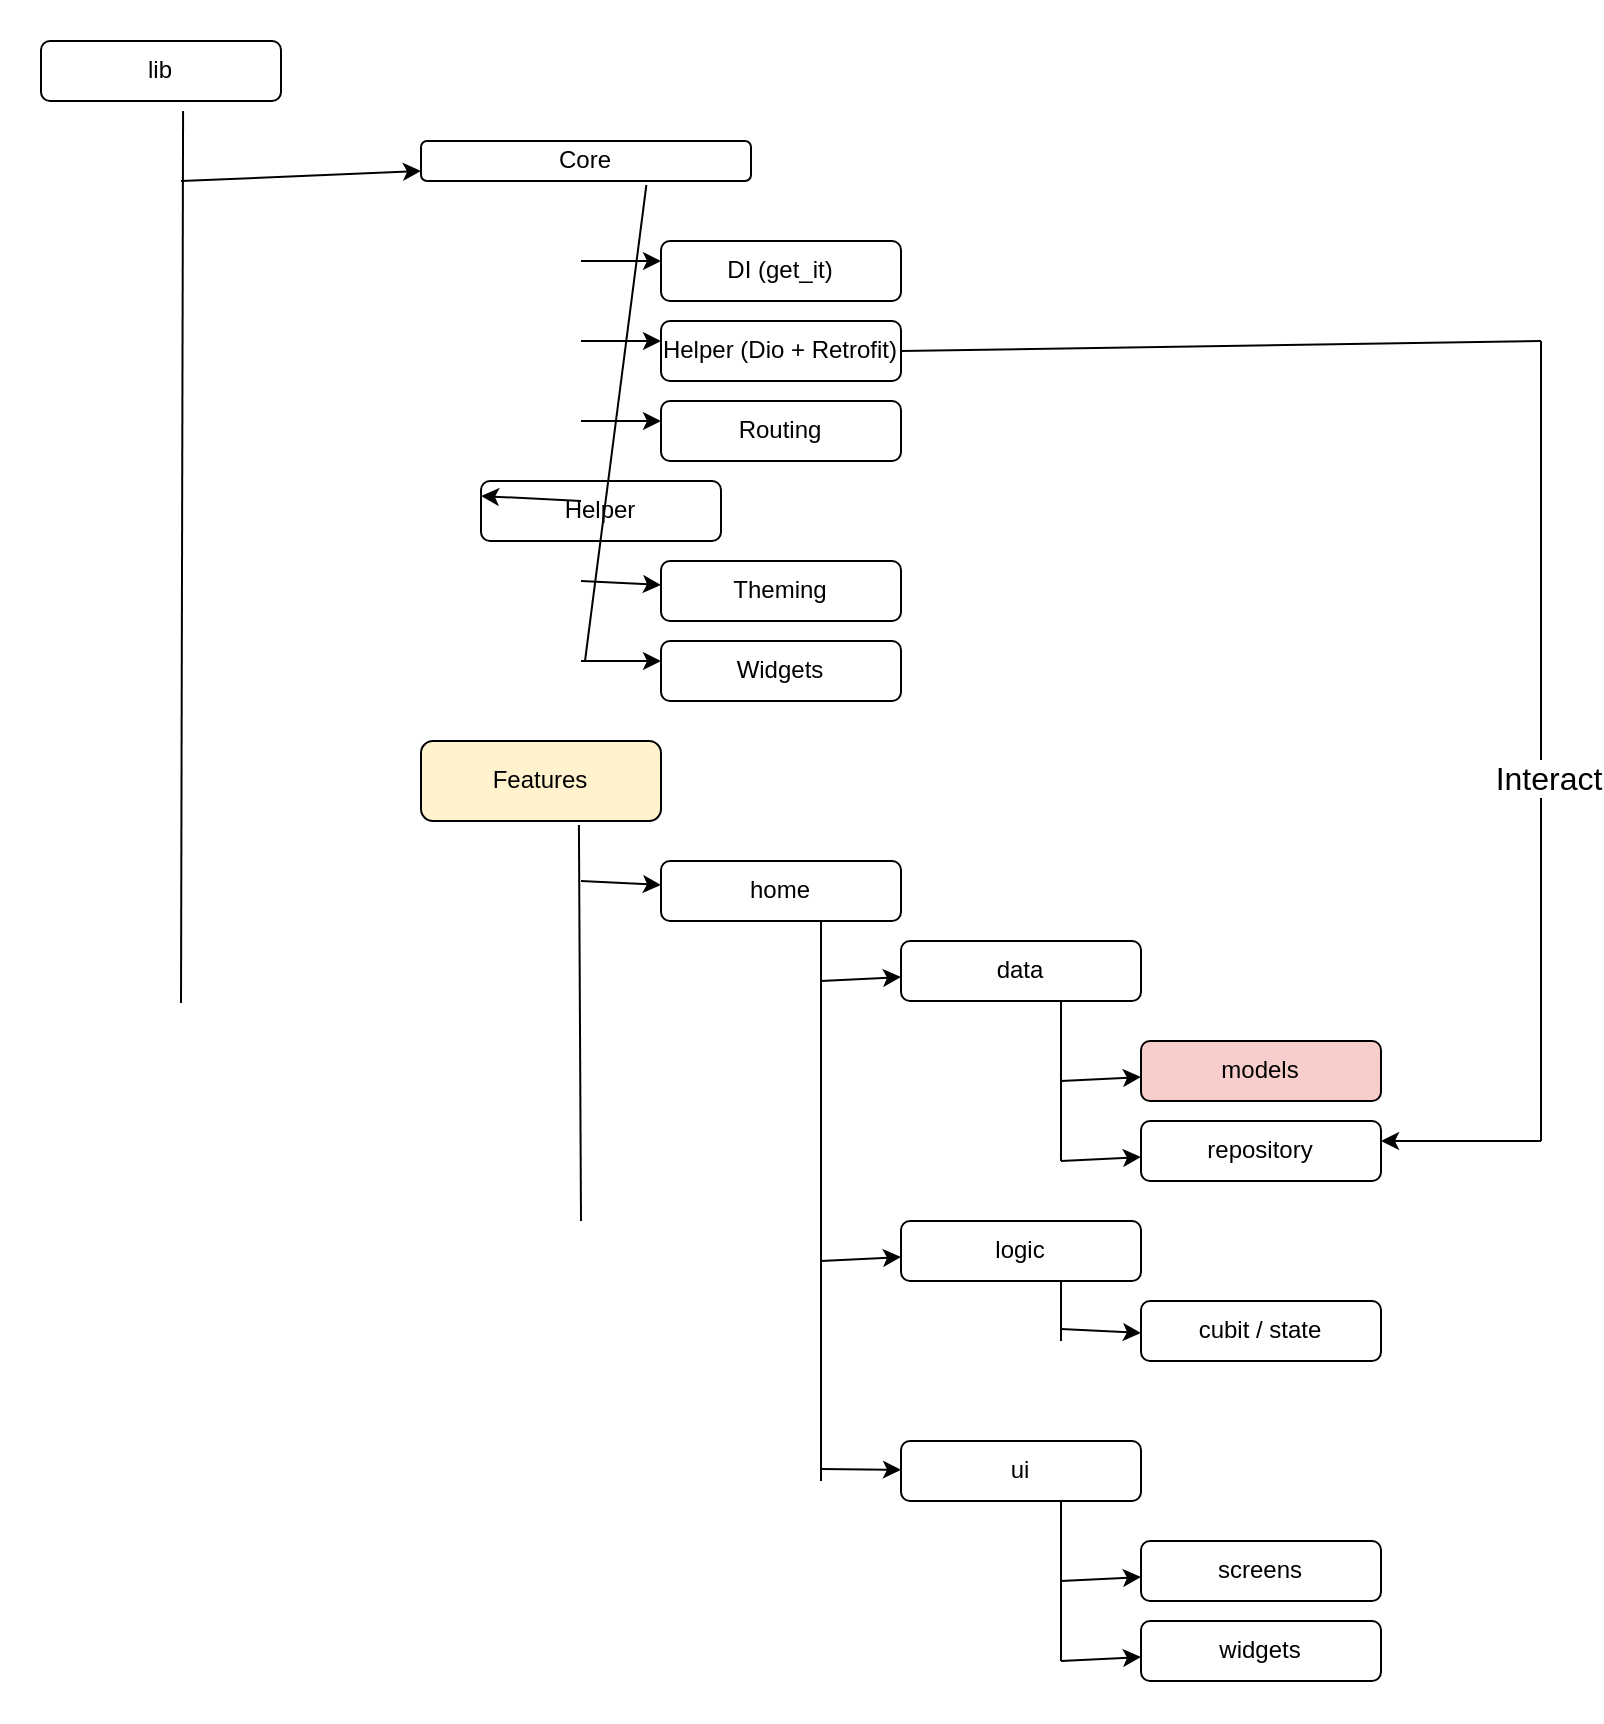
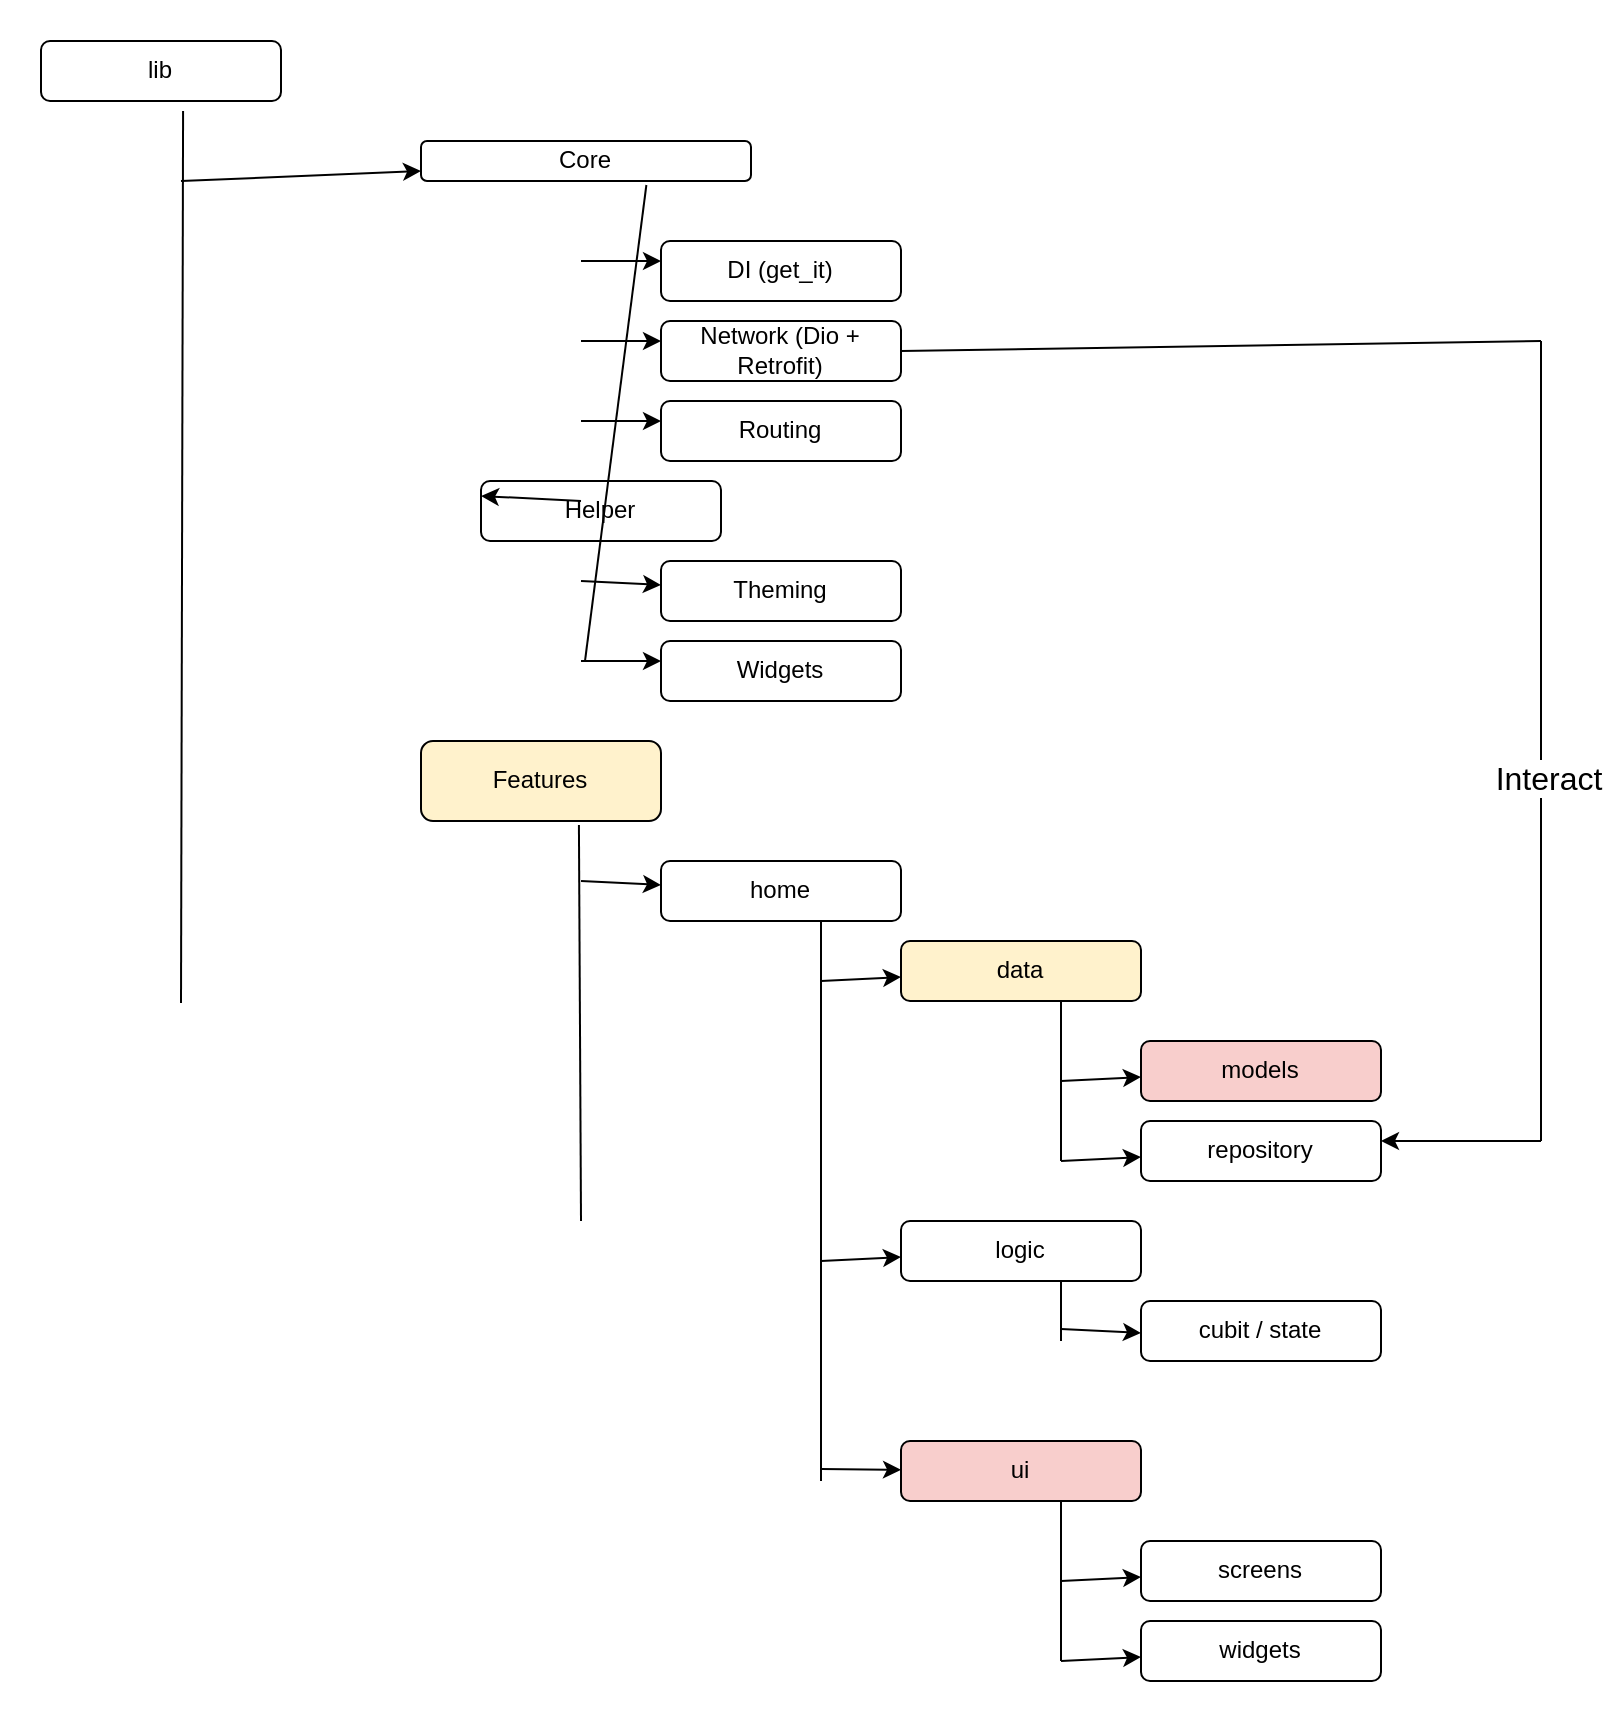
(781, 351) -> (781, 351)
(1021, 971) -> (1021, 971)
(1021, 1471) -> (1021, 1471)
